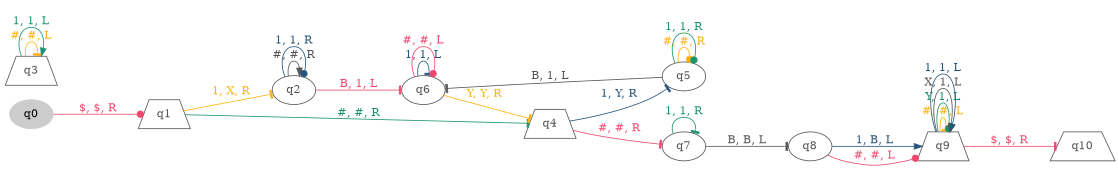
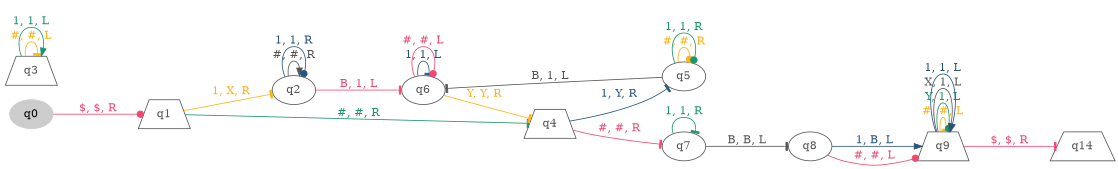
(1083, 146) -> (1083, 146)
